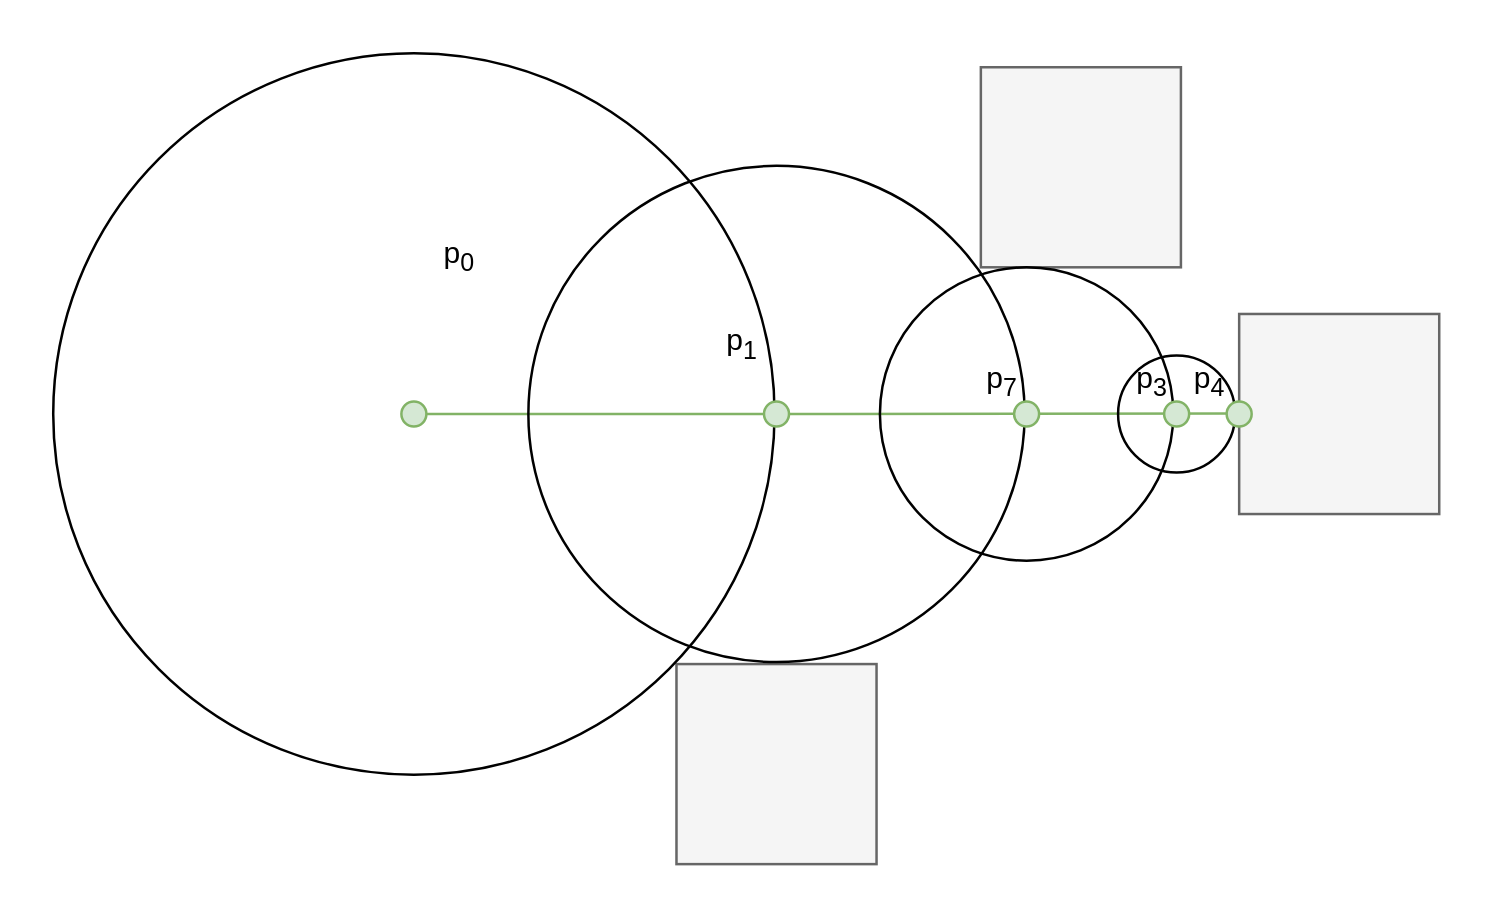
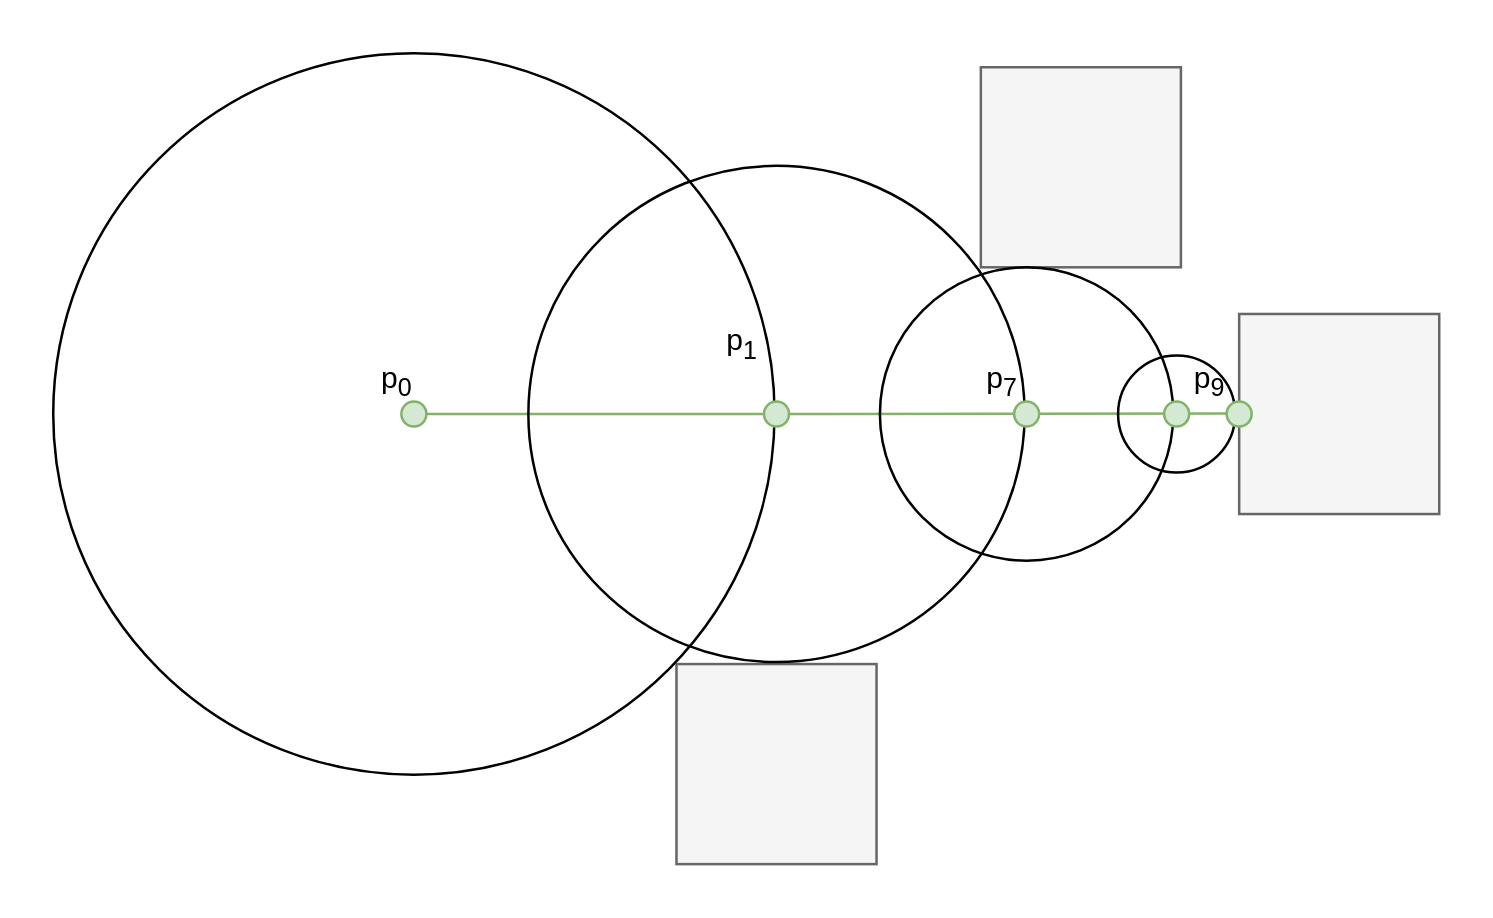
(459, 256) -> (397, 381)
(1152, 381) -> none
(1210, 381) -> (1210, 381)
